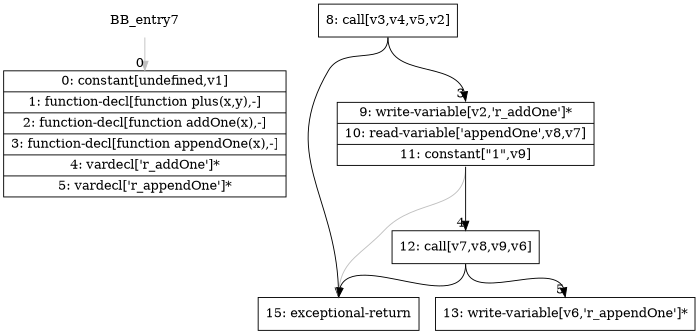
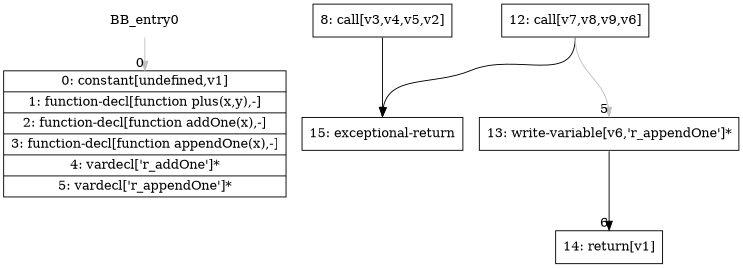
(145, 21) -> (145, 21)
(466, 134) -> none
none -> (609, 247)
(511, 281) -> (589, 73)
